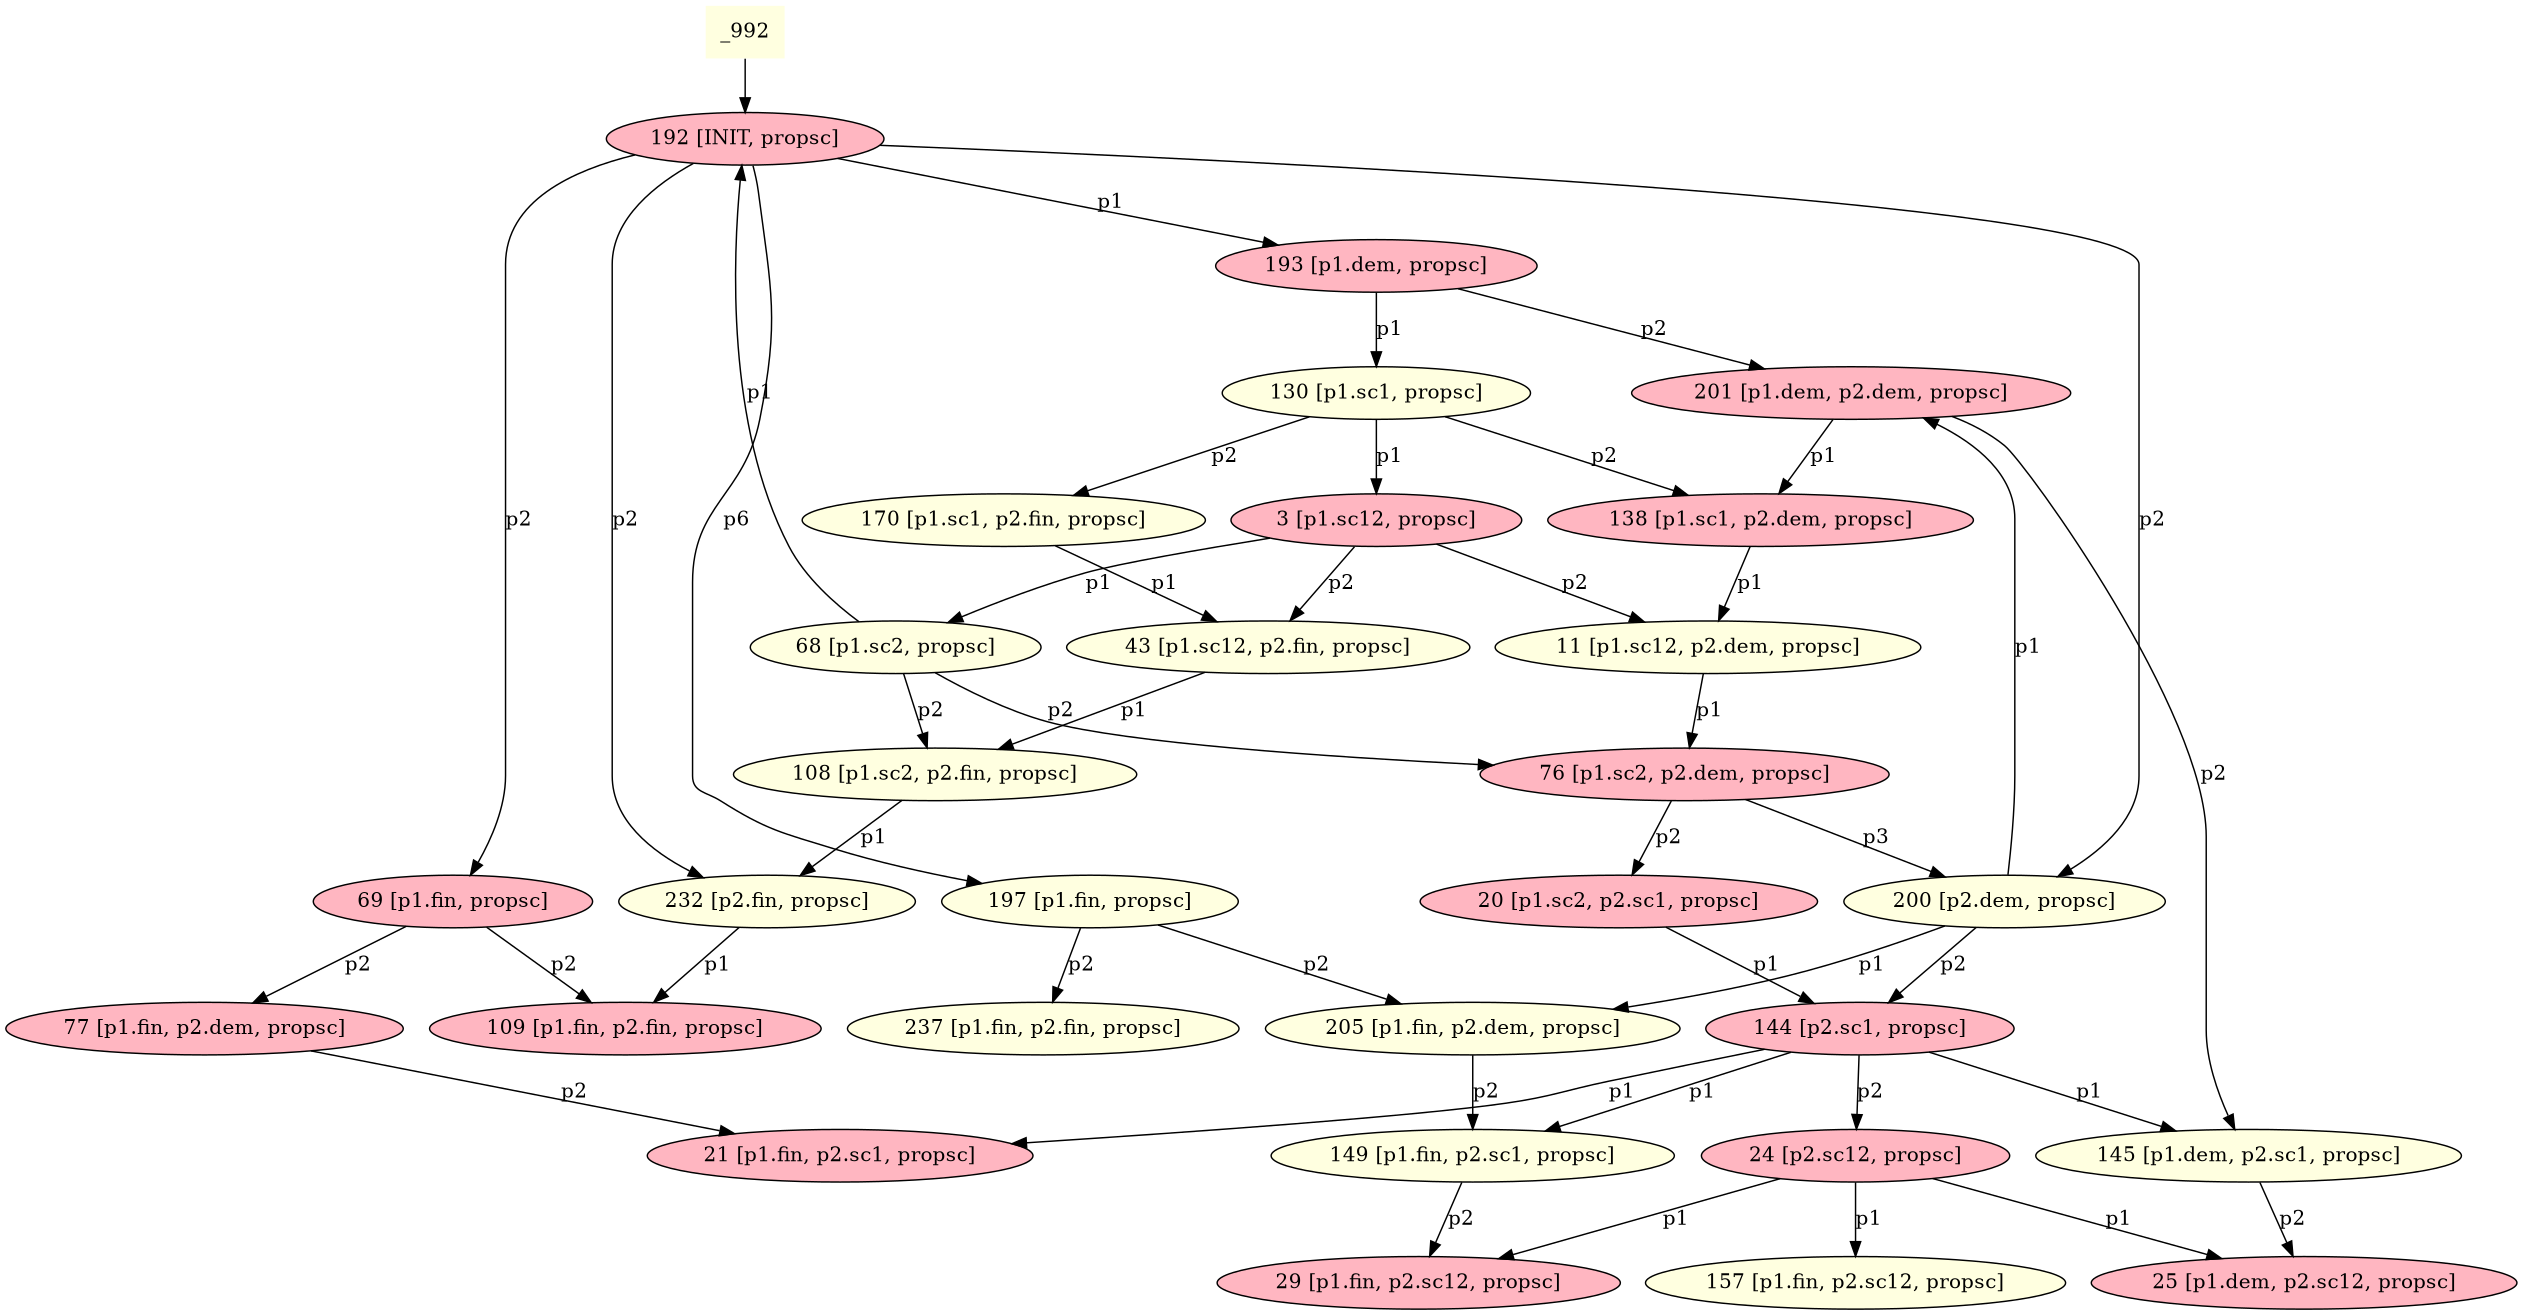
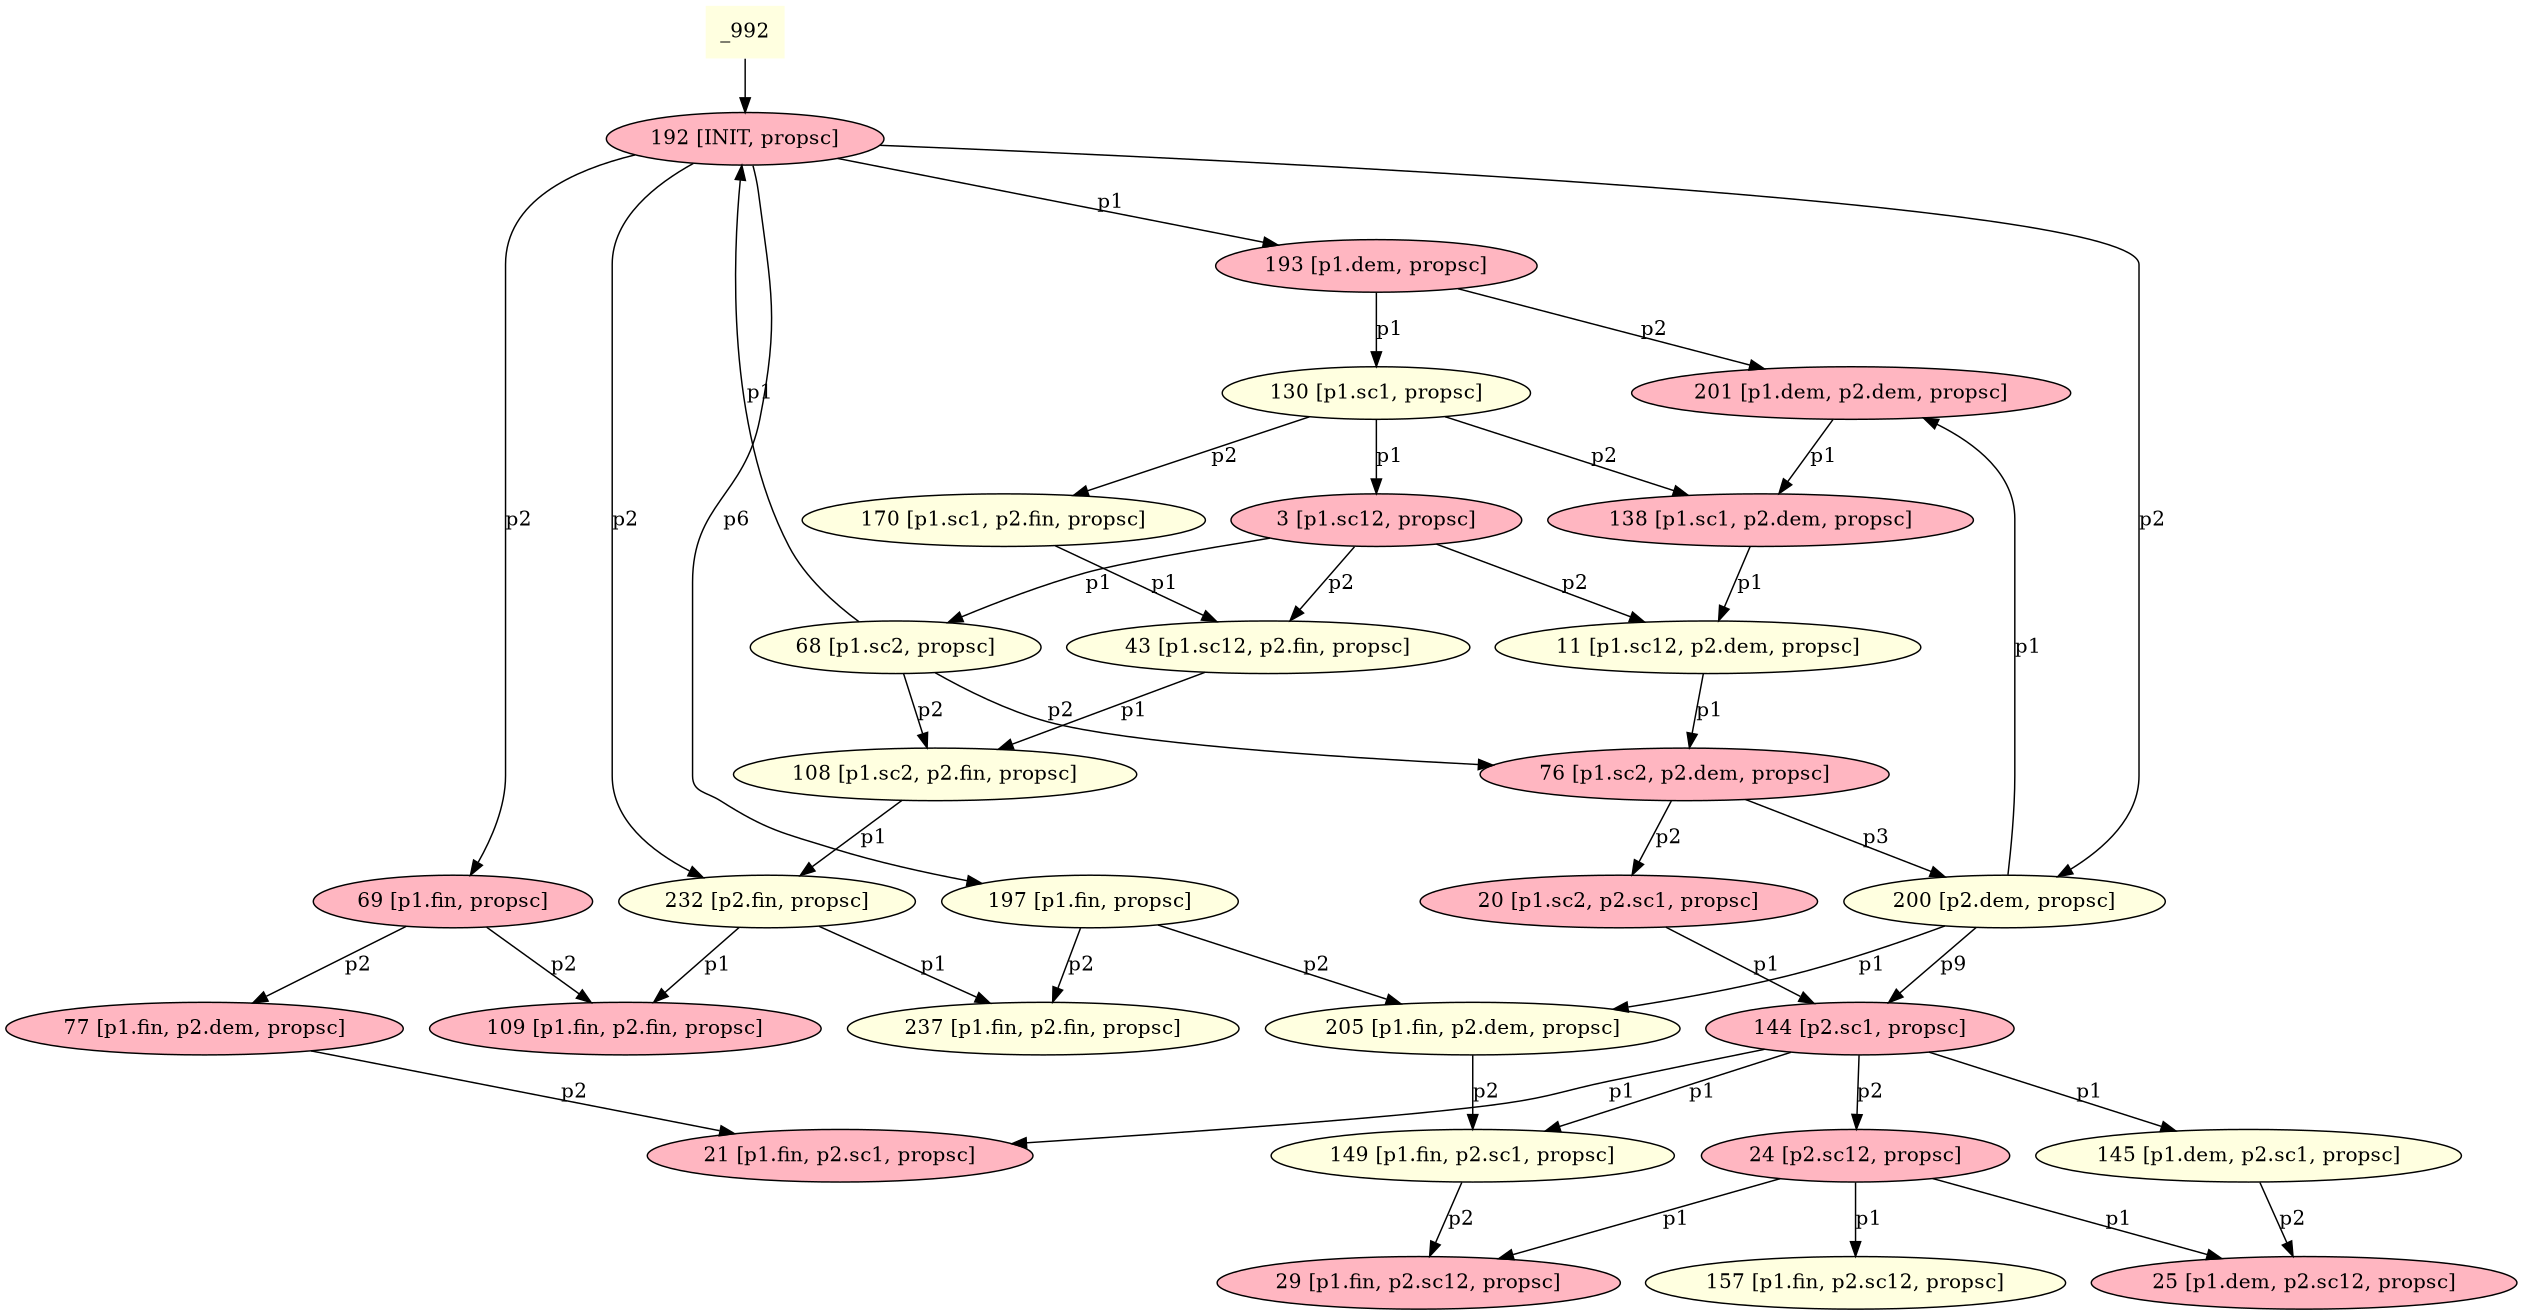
(2179, 729) -> none
none -> (898, 962)
(1954, 965) -> (1954, 965)
